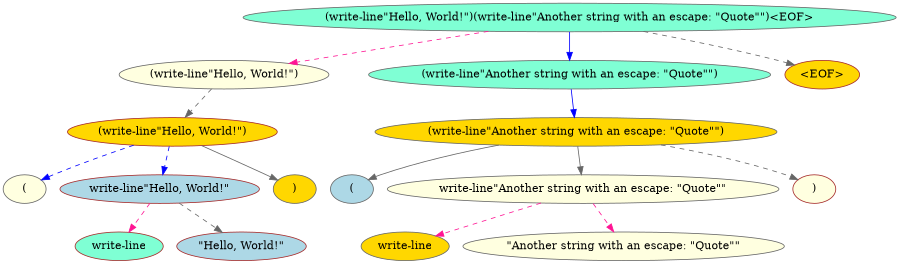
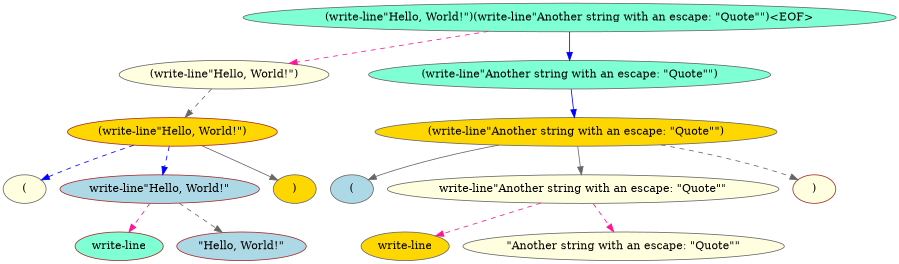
(822, 75) -> none
